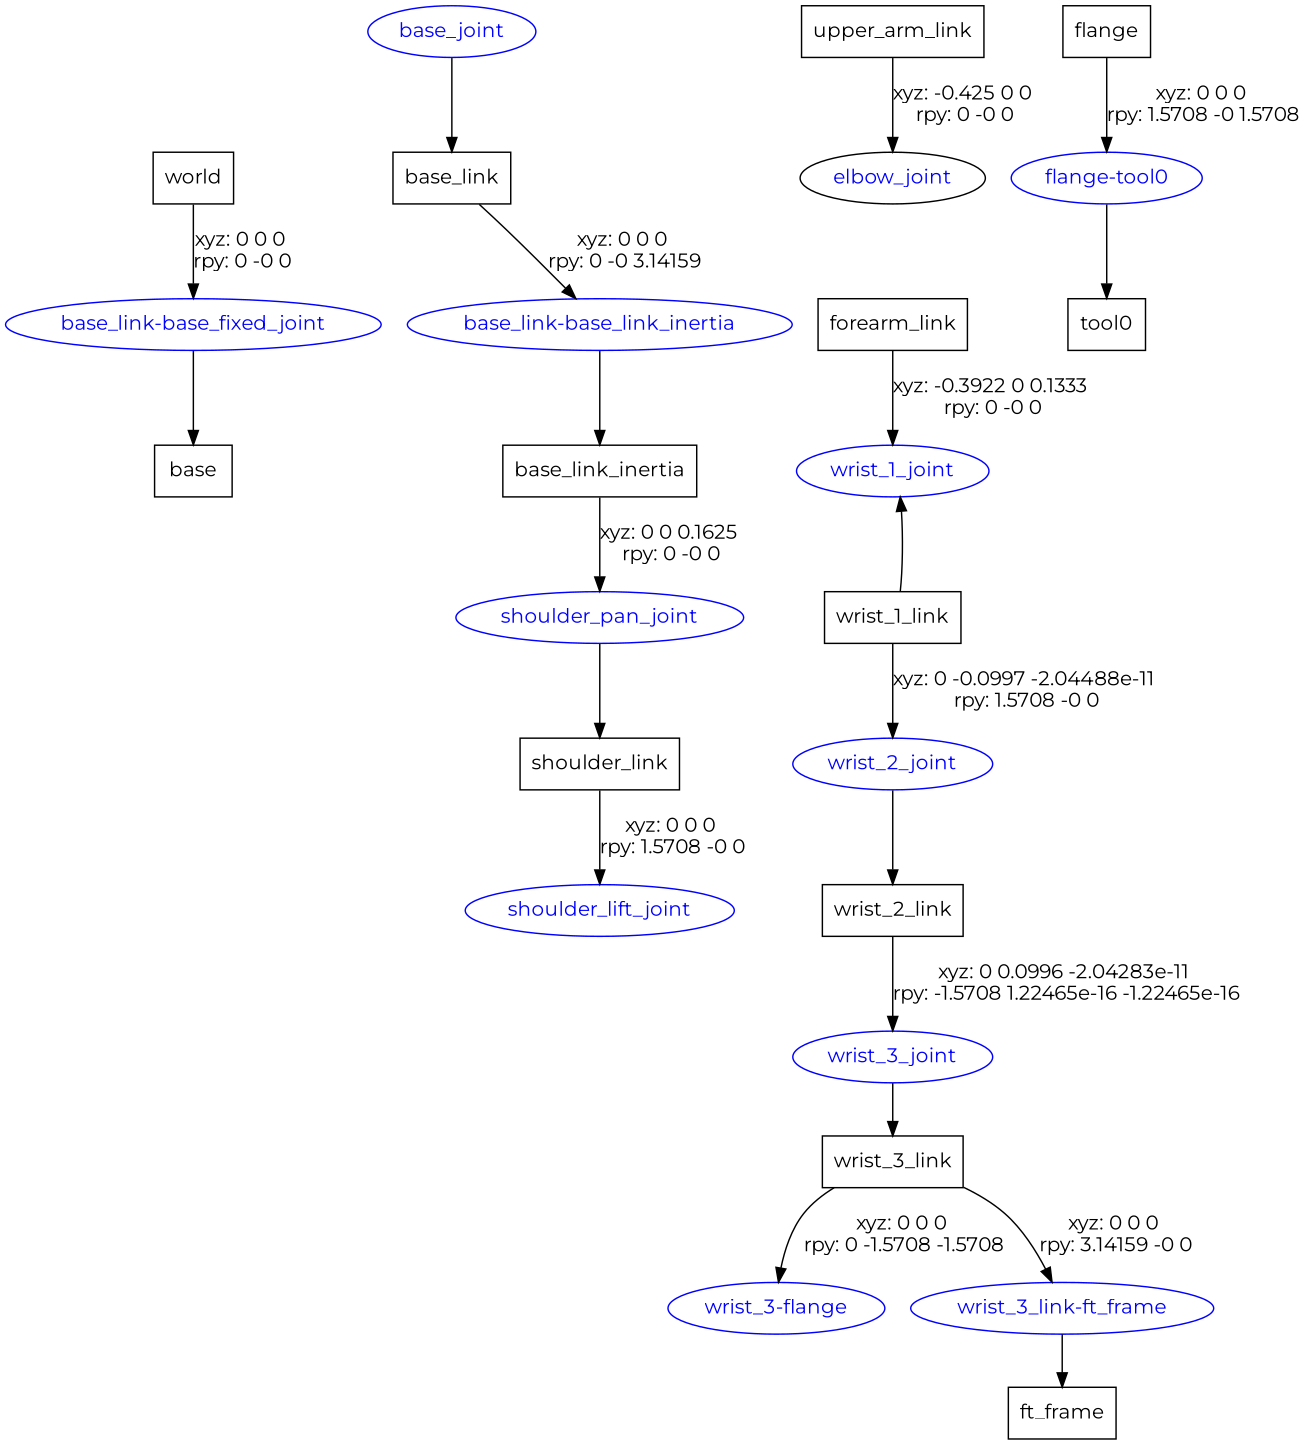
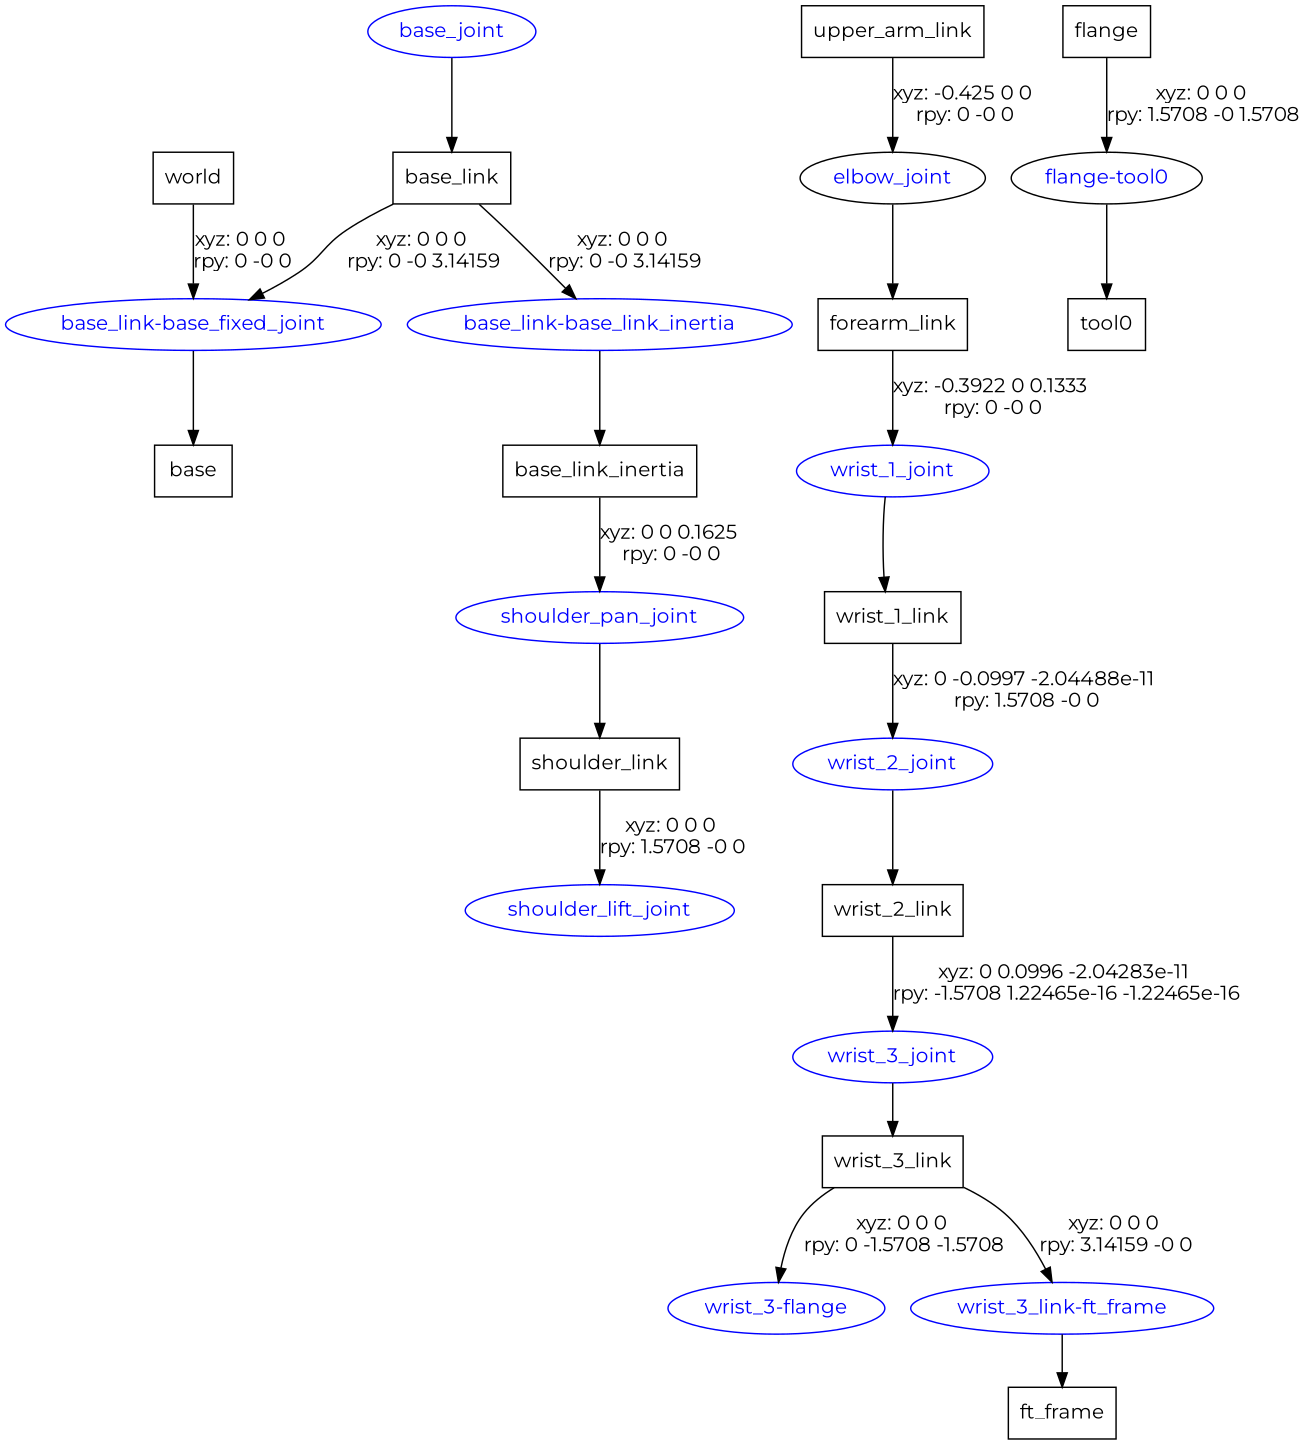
(1107, 178) -> (1107, 178)
none -> (893, 244)
none -> (327, 247)
(902, 551) -> (883, 537)
